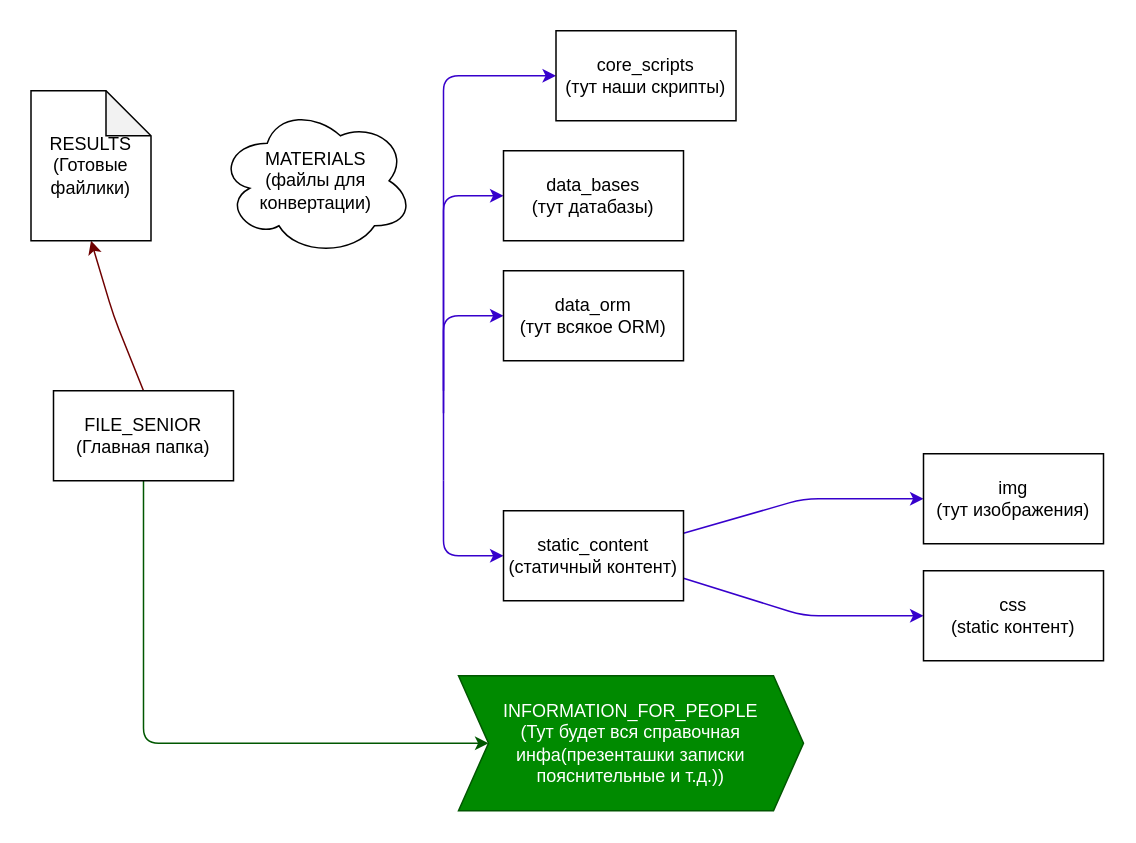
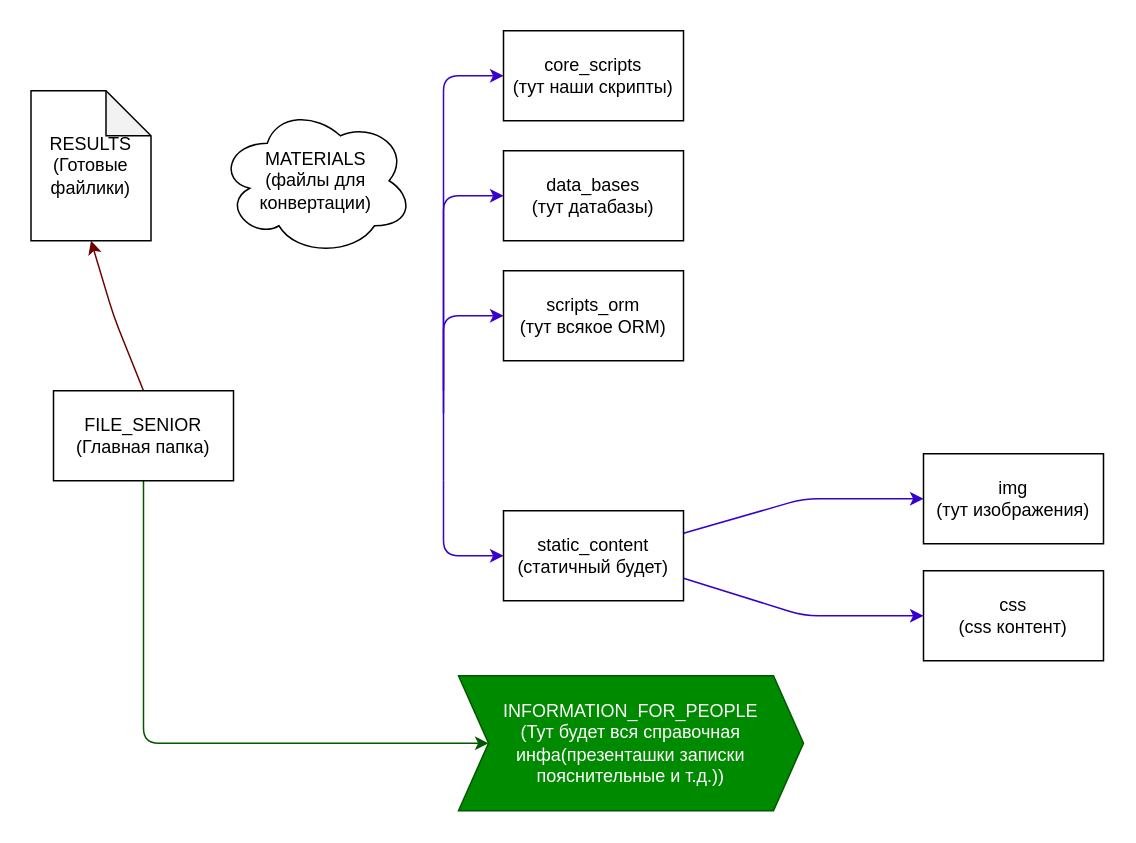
(646, 76) -> (593, 76)
(593, 316) -> (593, 316)
(593, 556) -> (593, 556)
(1013, 616) -> (1013, 616)
